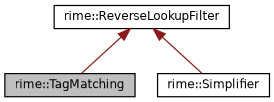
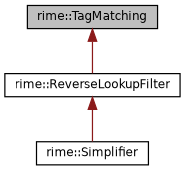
(101, 55) -> (92, 57)
